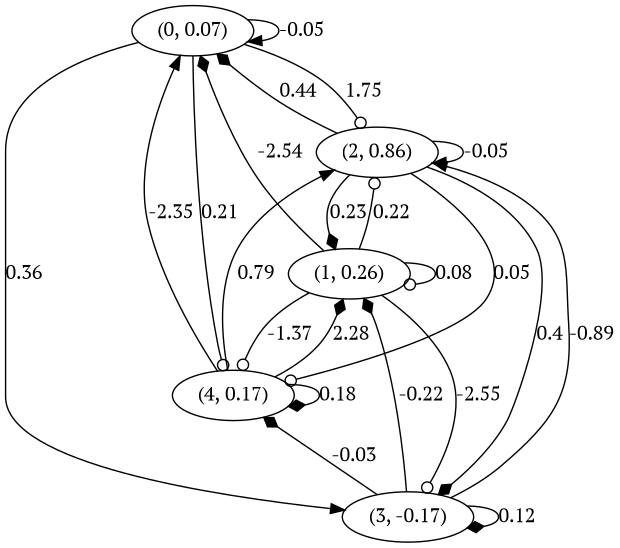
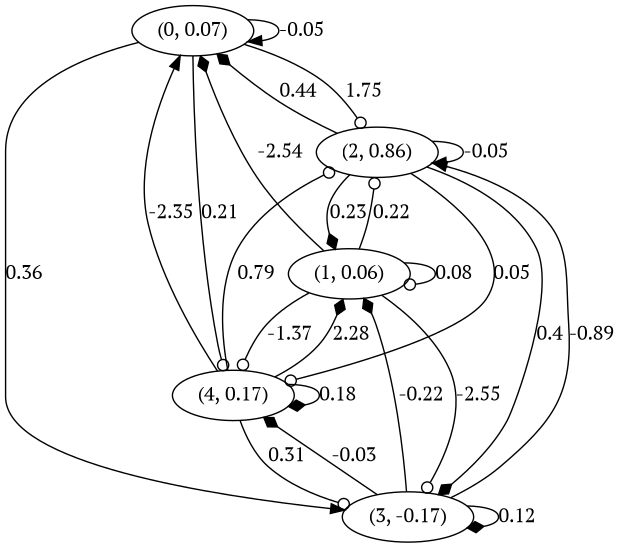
(236, 253) -> (236, 253)
(349, 274) -> (349, 274)
none -> (278, 474)
